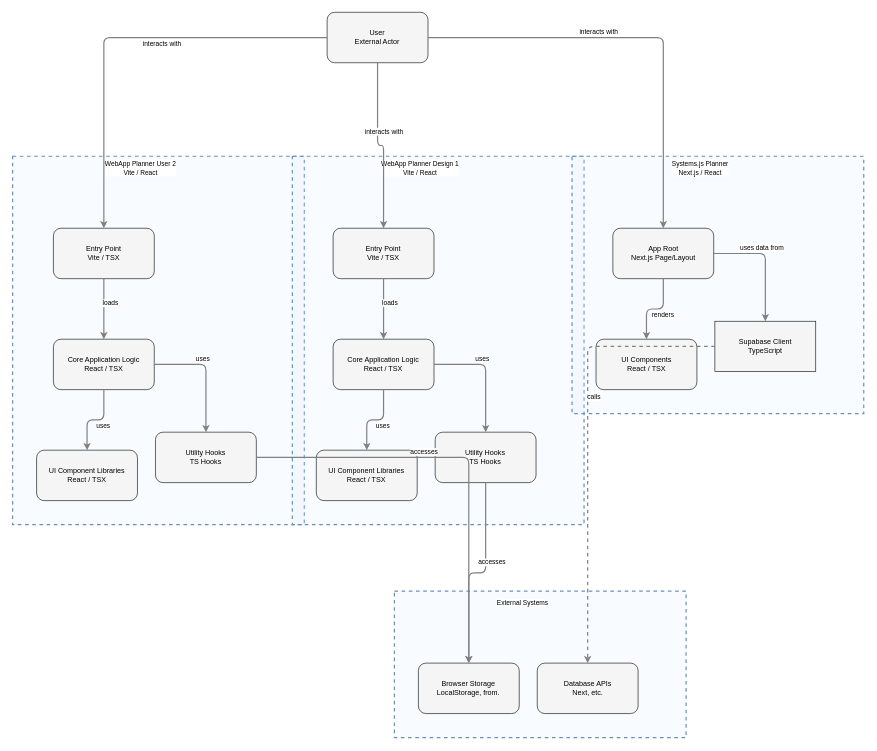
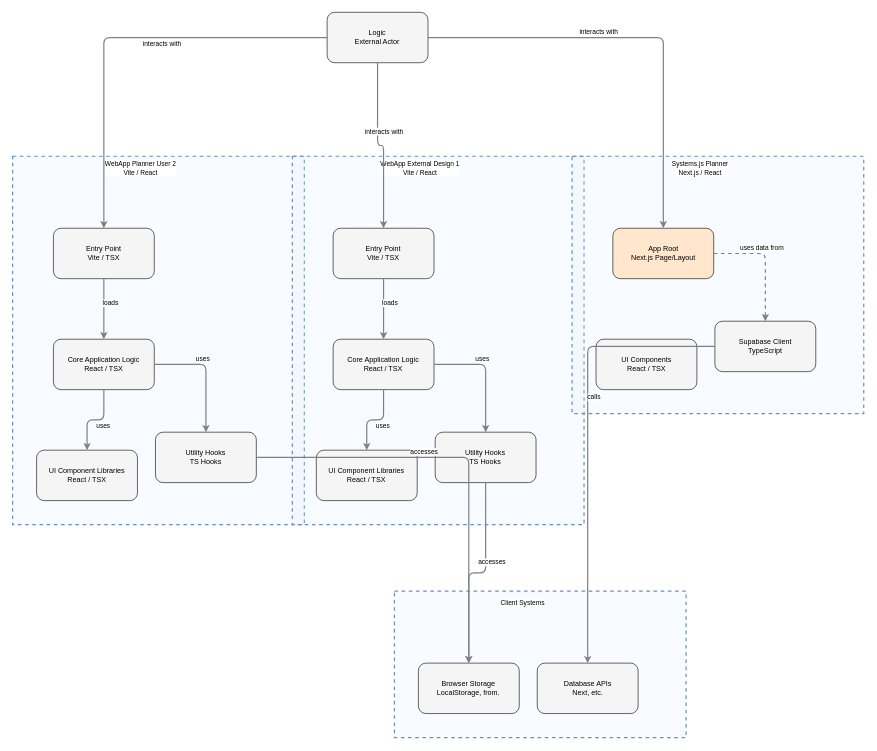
(377, 38) -> (377, 38)
(420, 168) -> (420, 168)
(663, 254) -> (663, 254)
(765, 258) -> (765, 258)
(657, 309) -> none
(765, 347) -> (765, 347)
(588, 440) -> (588, 440)
(523, 603) -> (523, 603)
